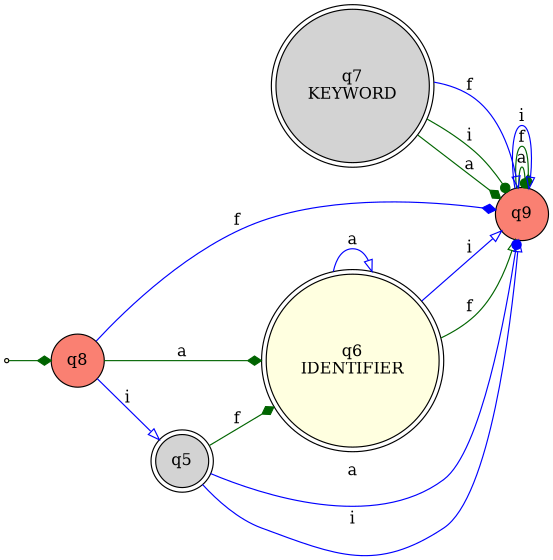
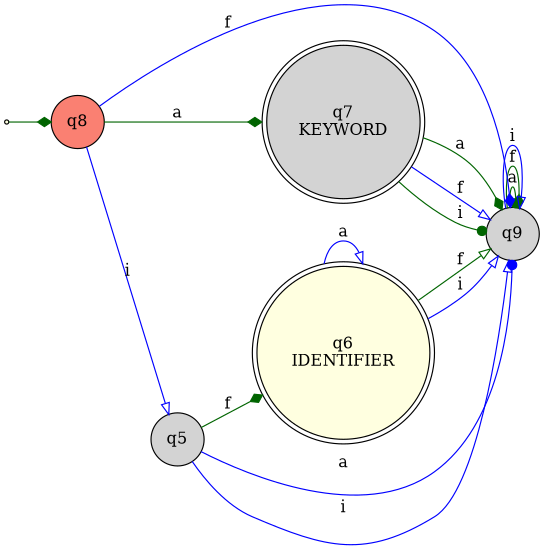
(522, 214) -> (513, 234)
(176, 361) -> (176, 122)
(182, 461) -> (178, 439)
